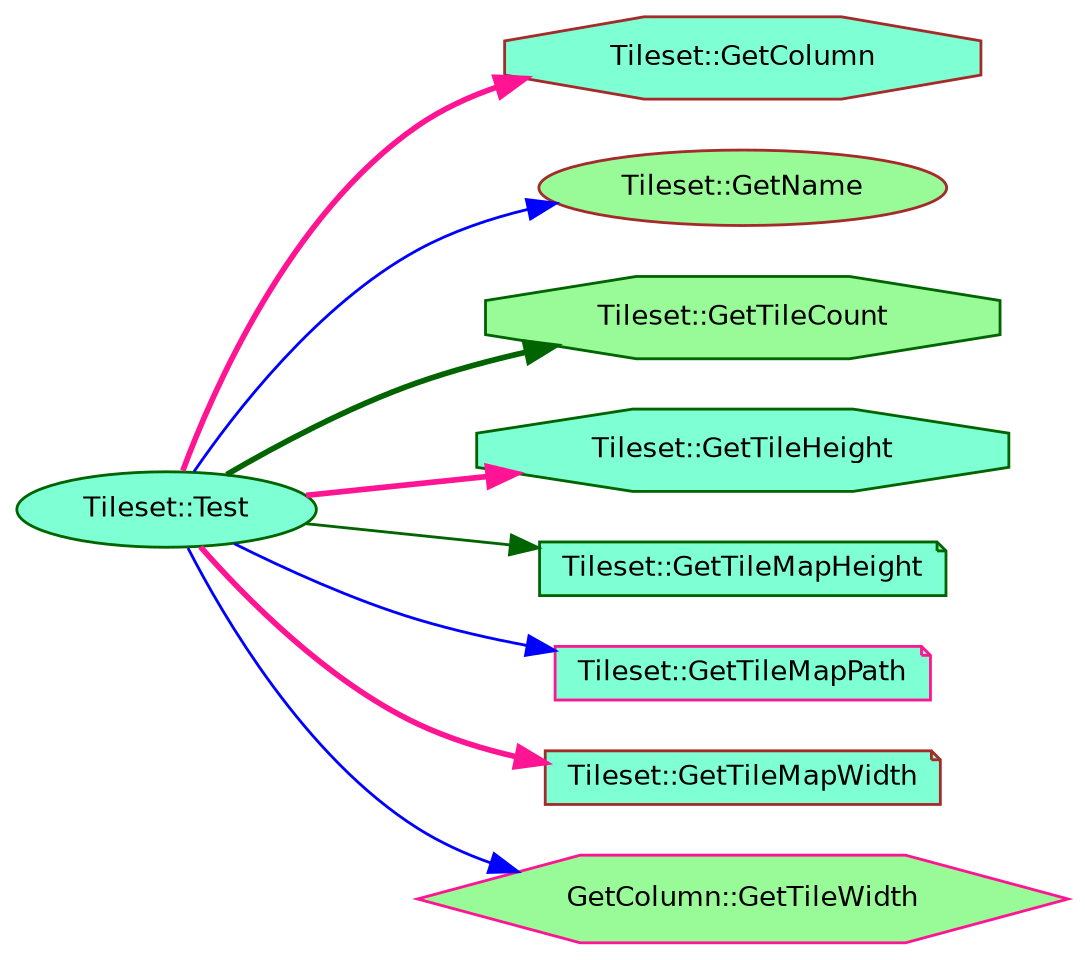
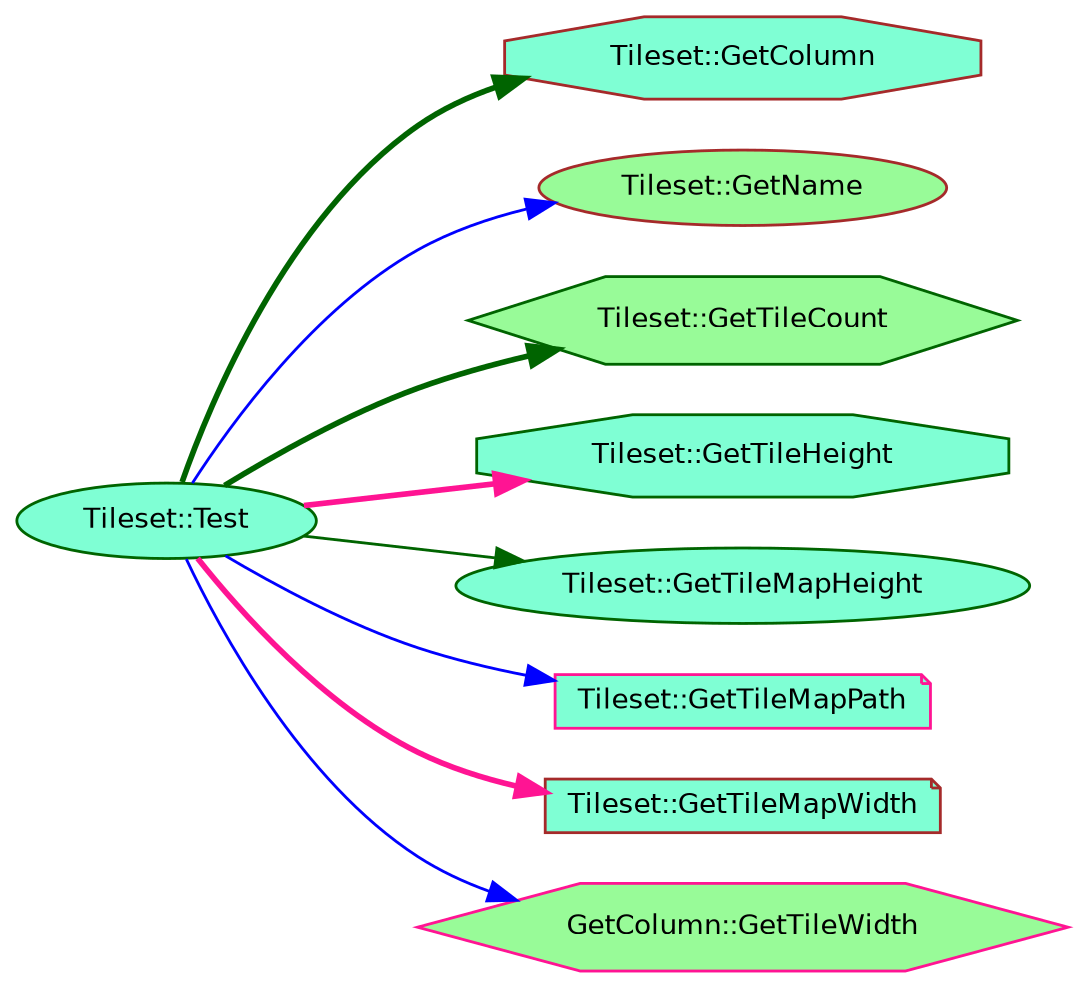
(301, 244) -> (299, 250)
(743, 318) -> (743, 320)
(743, 569) -> (743, 586)
